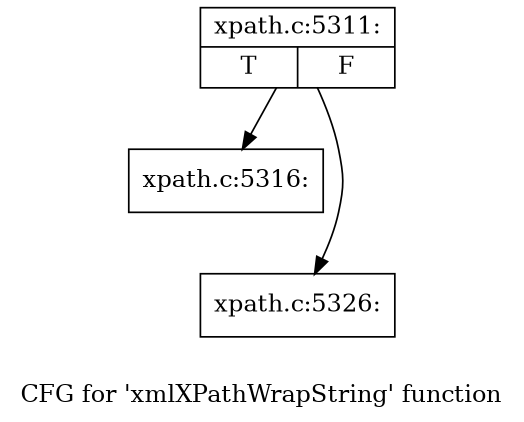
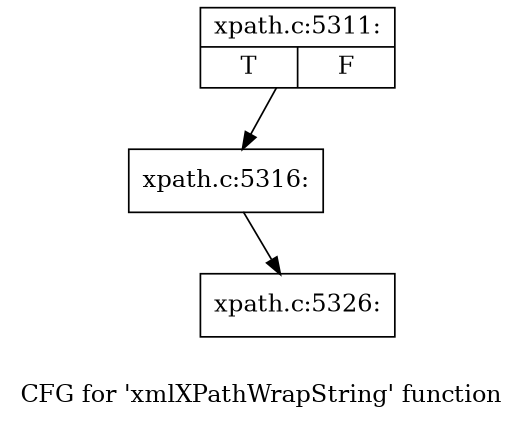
(342, 173) -> (257, 236)
